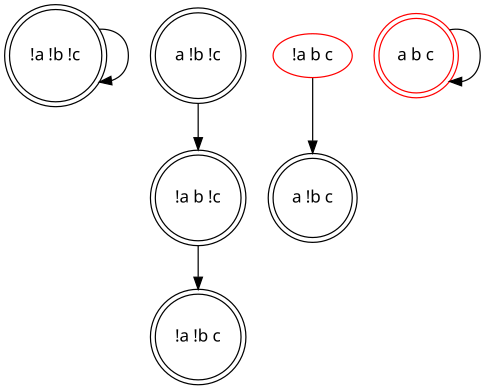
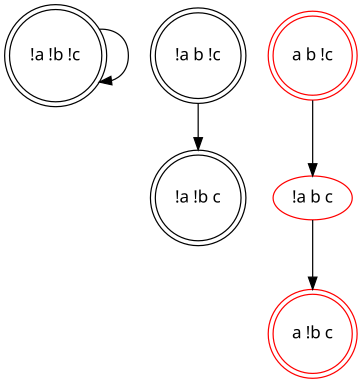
(198, 56) -> none
none -> (313, 56)
(416, 56) -> none
(313, 198) -> (313, 334)
